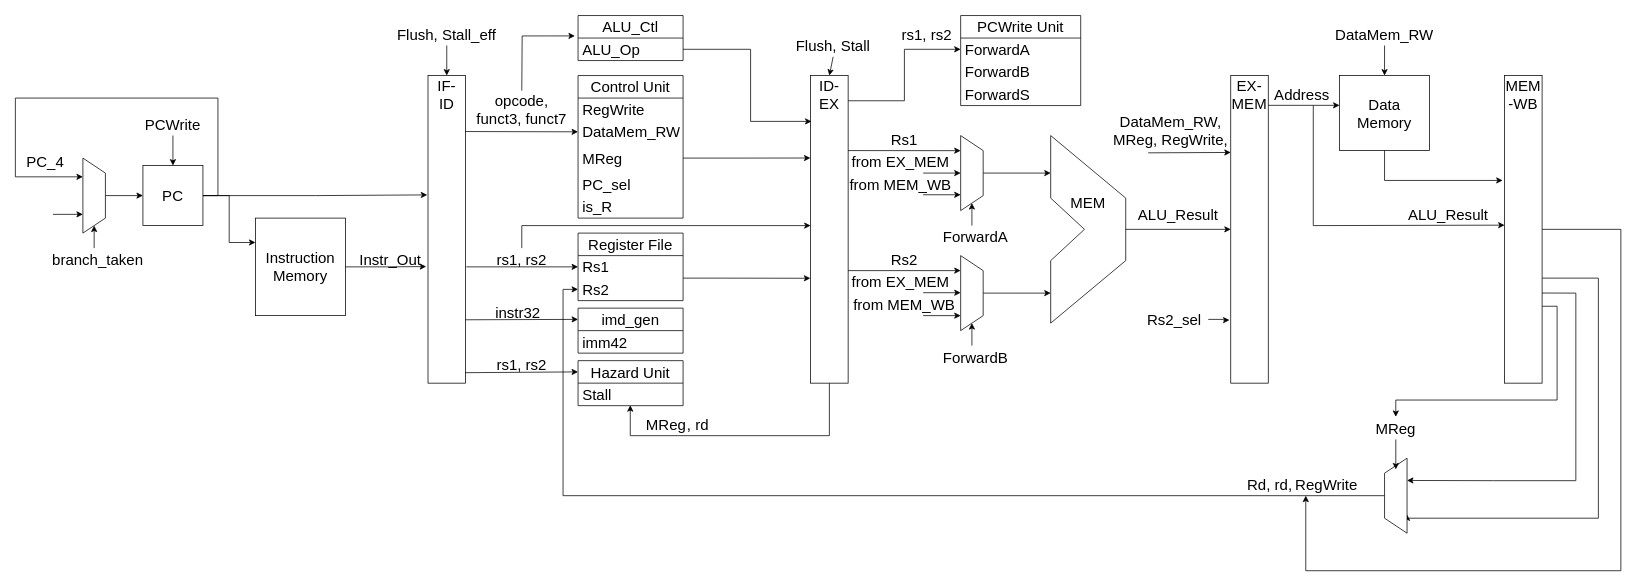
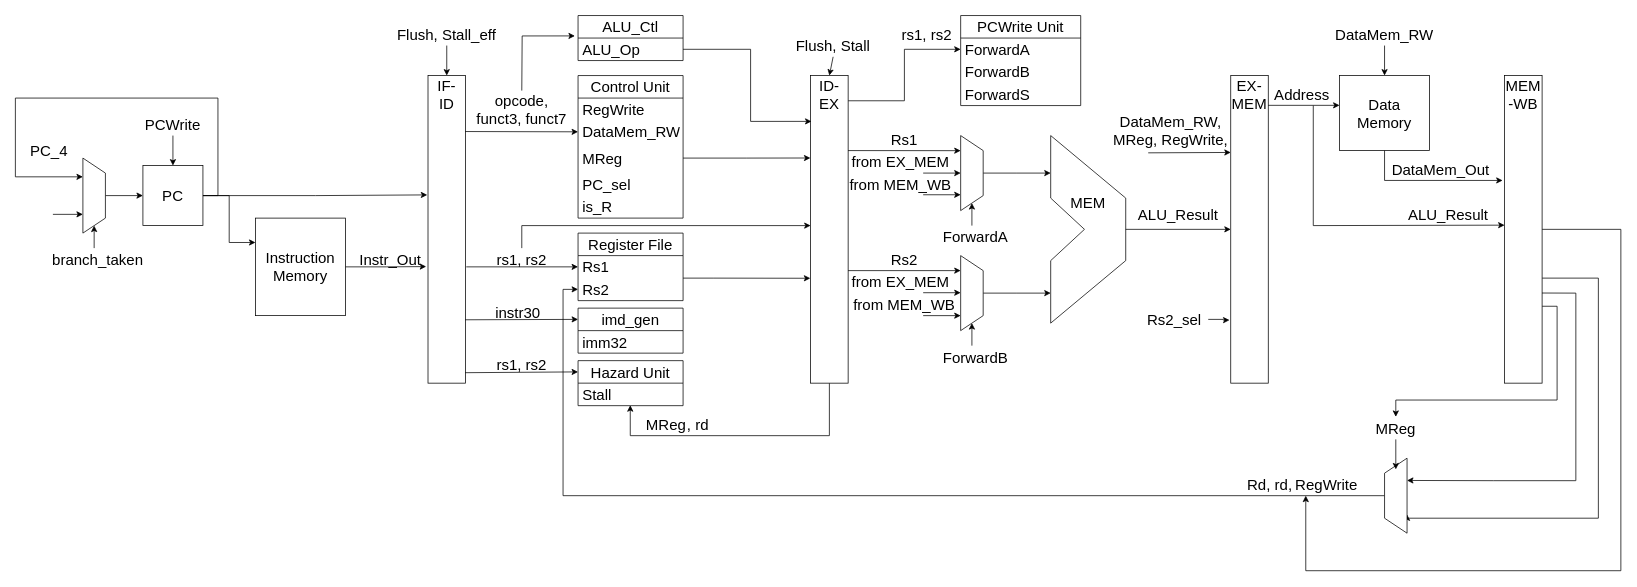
(45, 162) -> (49, 150)
none -> (1440, 169)
(518, 312) -> (518, 312)
(601, 342) -> (601, 342)
